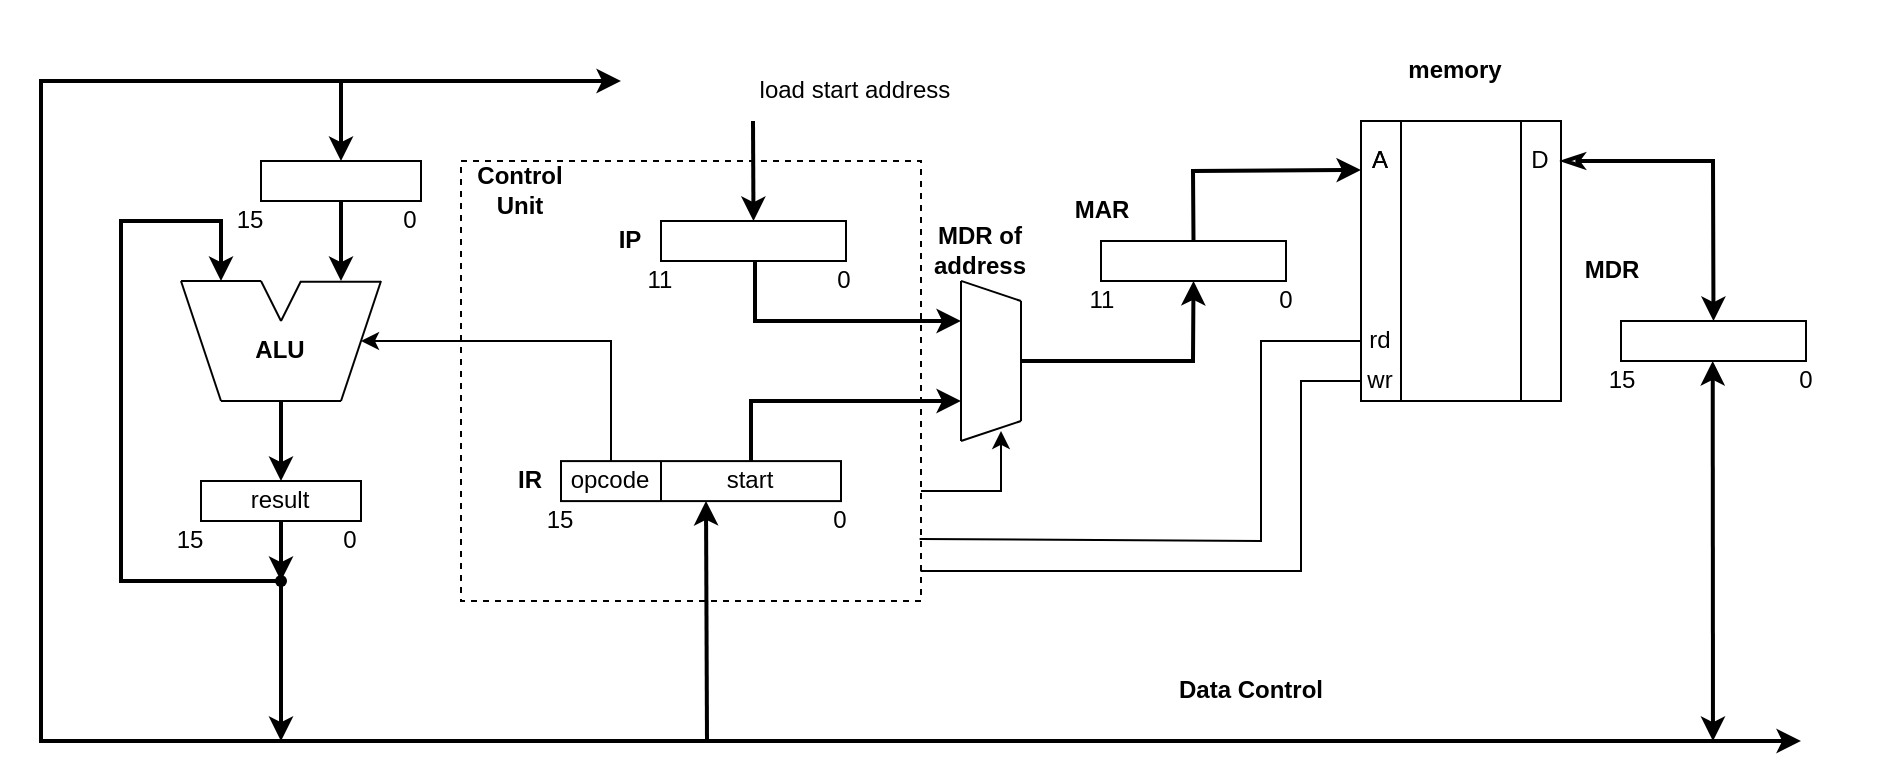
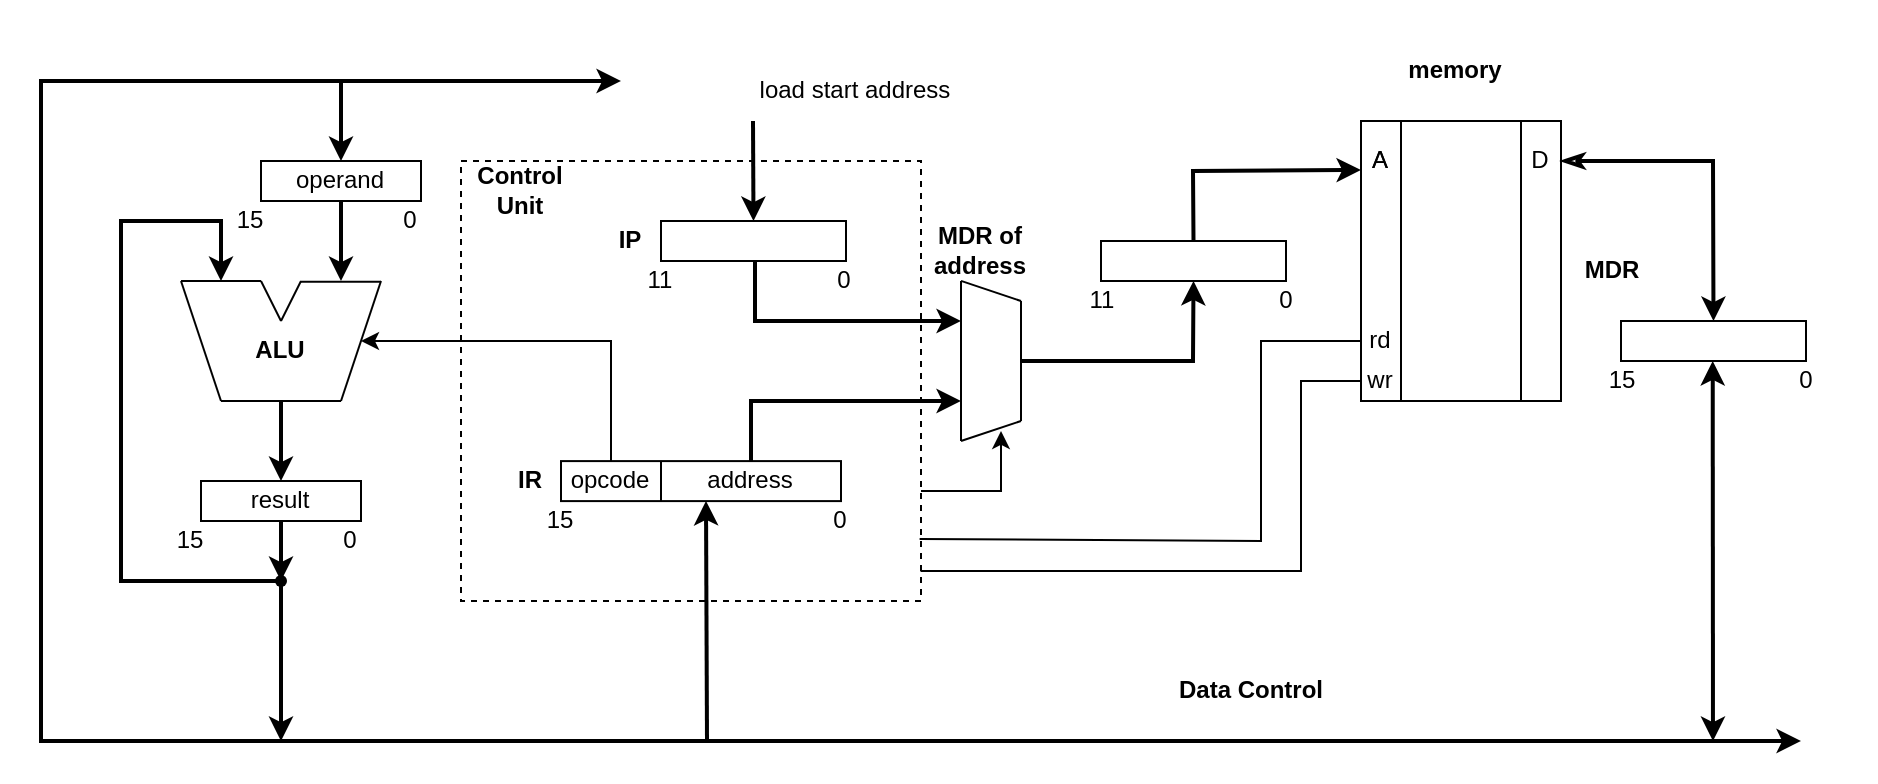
none -> (341, 181)
(1104, 211) -> none
(751, 481) -> (751, 481)
